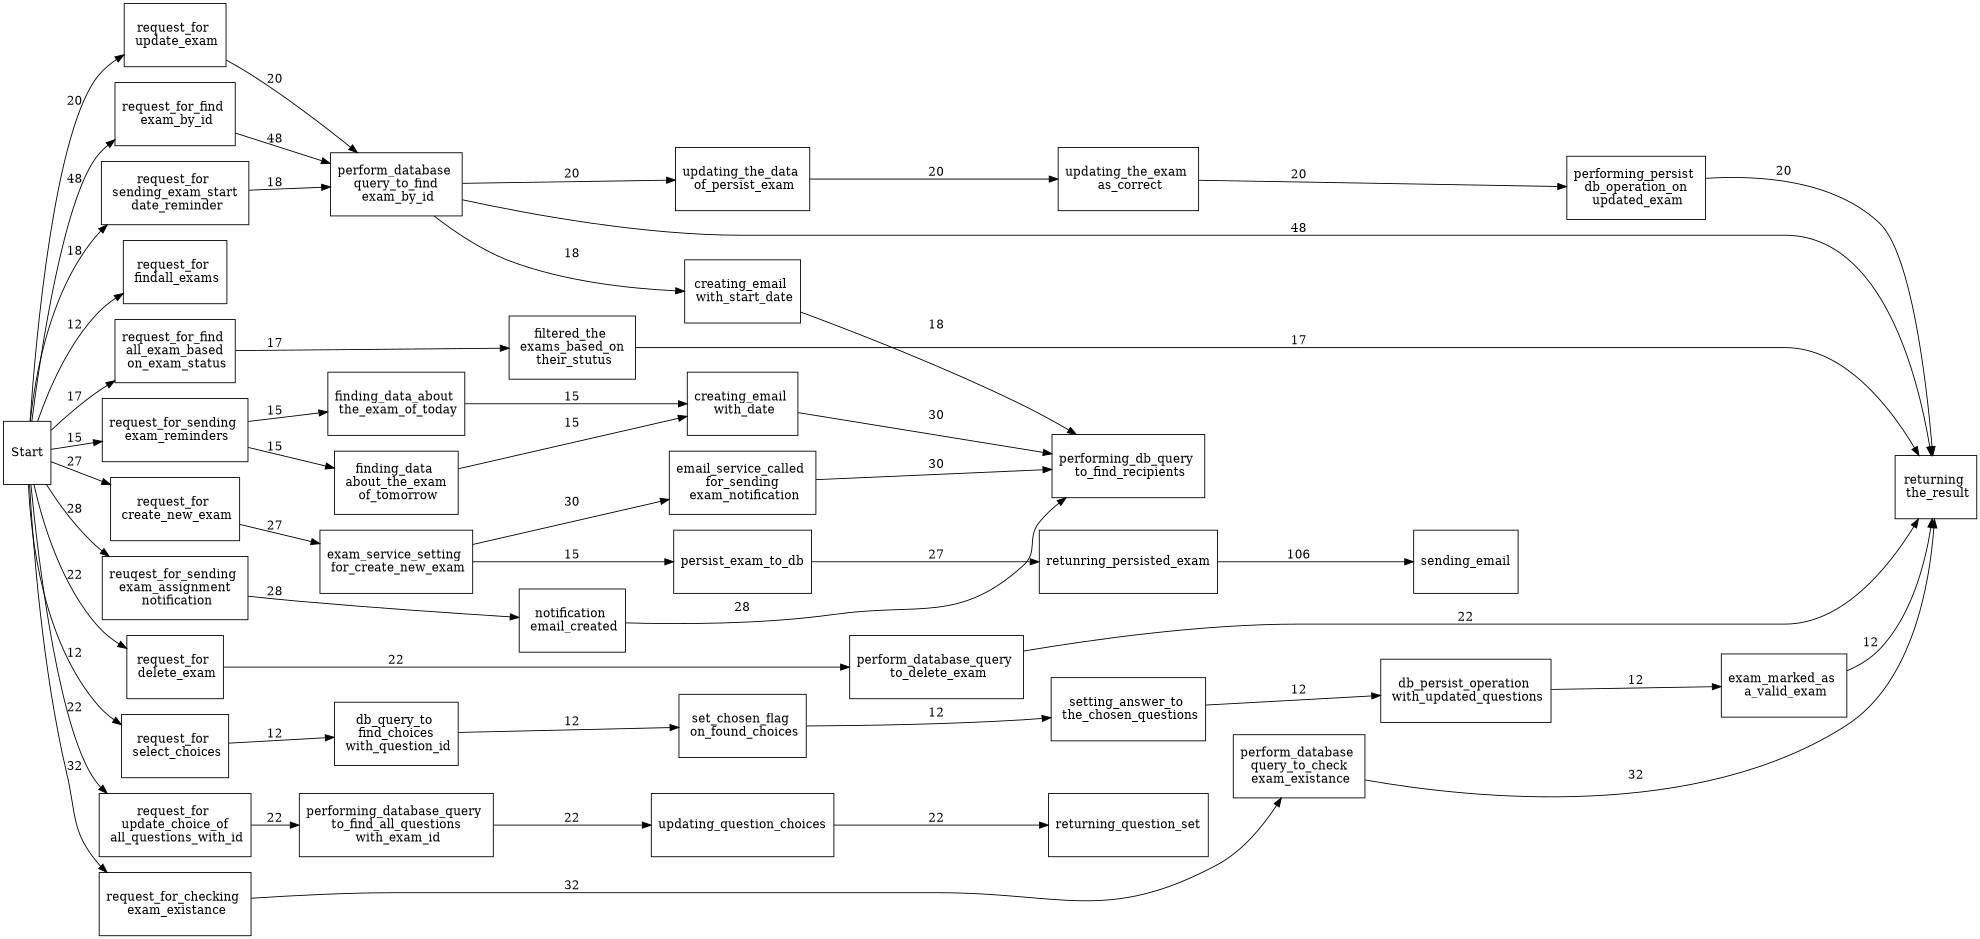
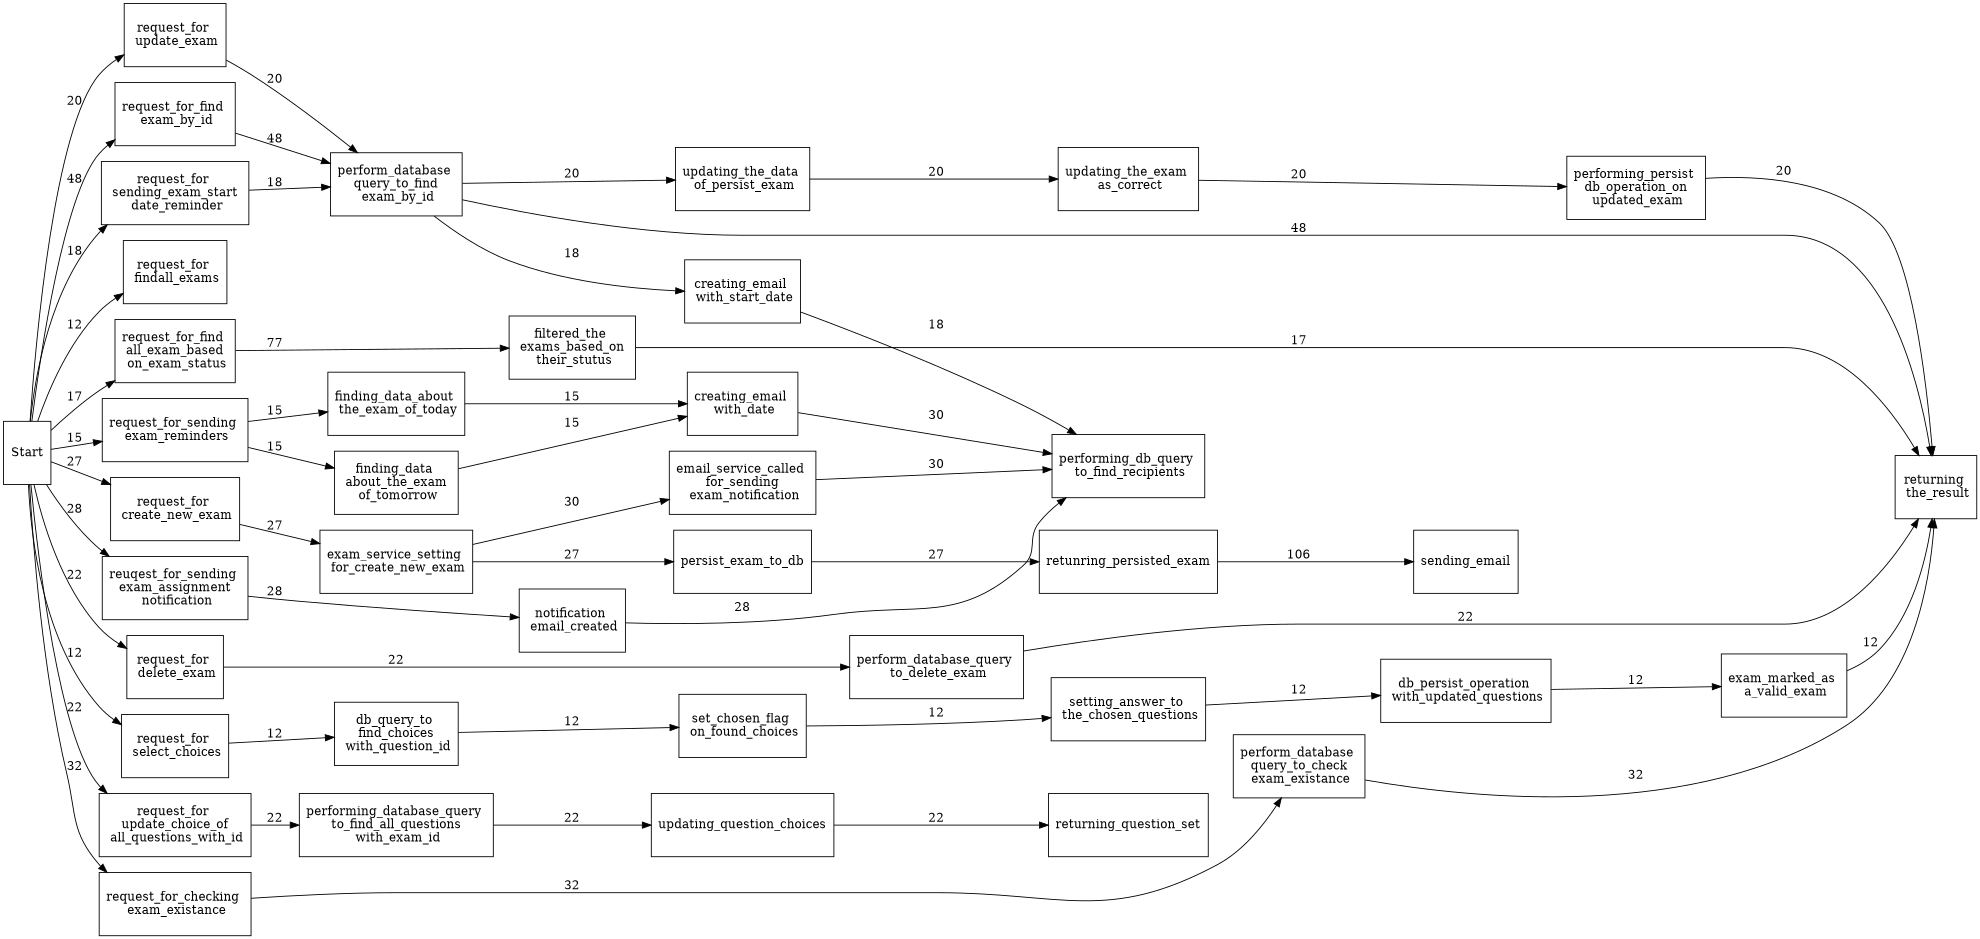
(275, 344) -> (275, 344)
(572, 555) -> (572, 555)
